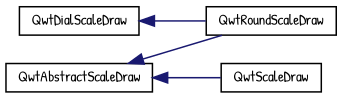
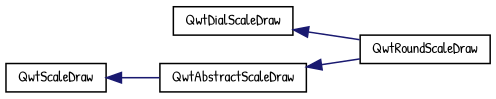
(194, 78) -> (141, 78)
